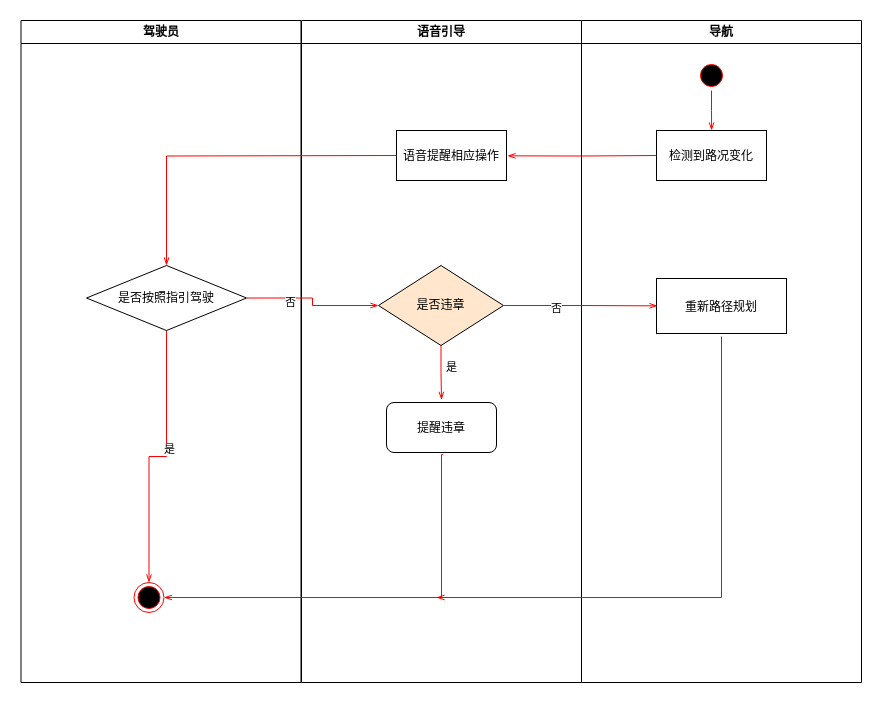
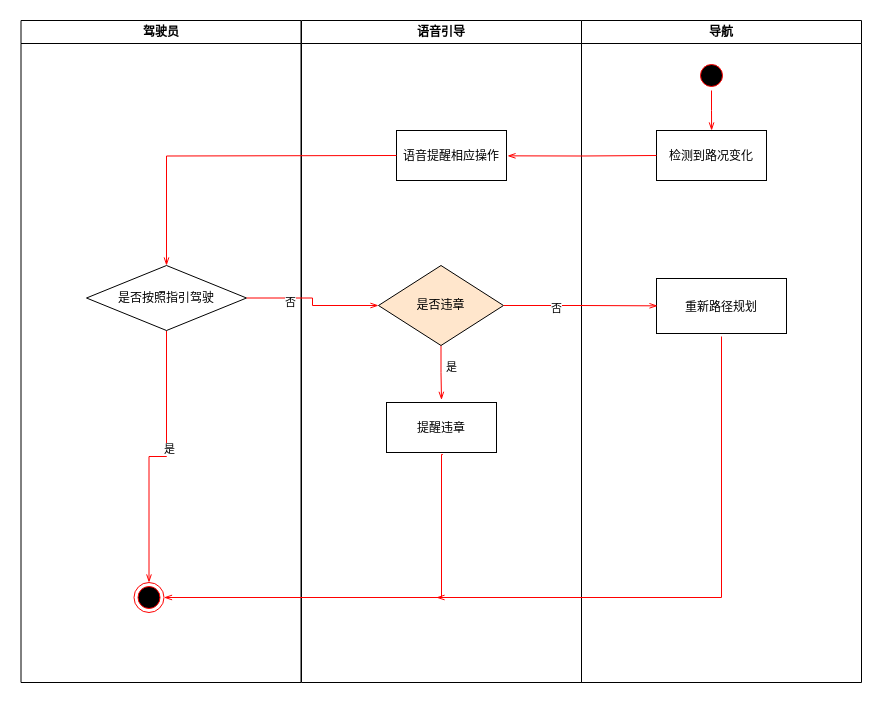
(442, 428) -> (442, 428)
